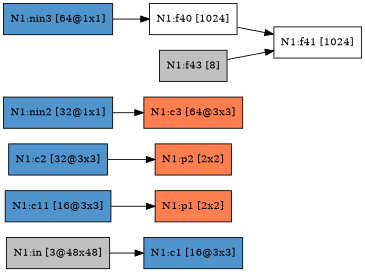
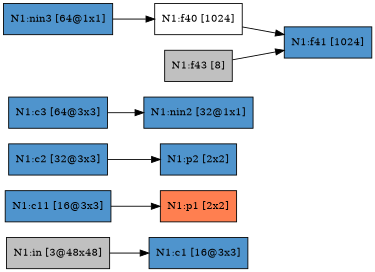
(318, 42) -> (328, 42)
(124, 113) -> (121, 113)
(193, 113) -> (58, 113)
(193, 159) -> (198, 159)
